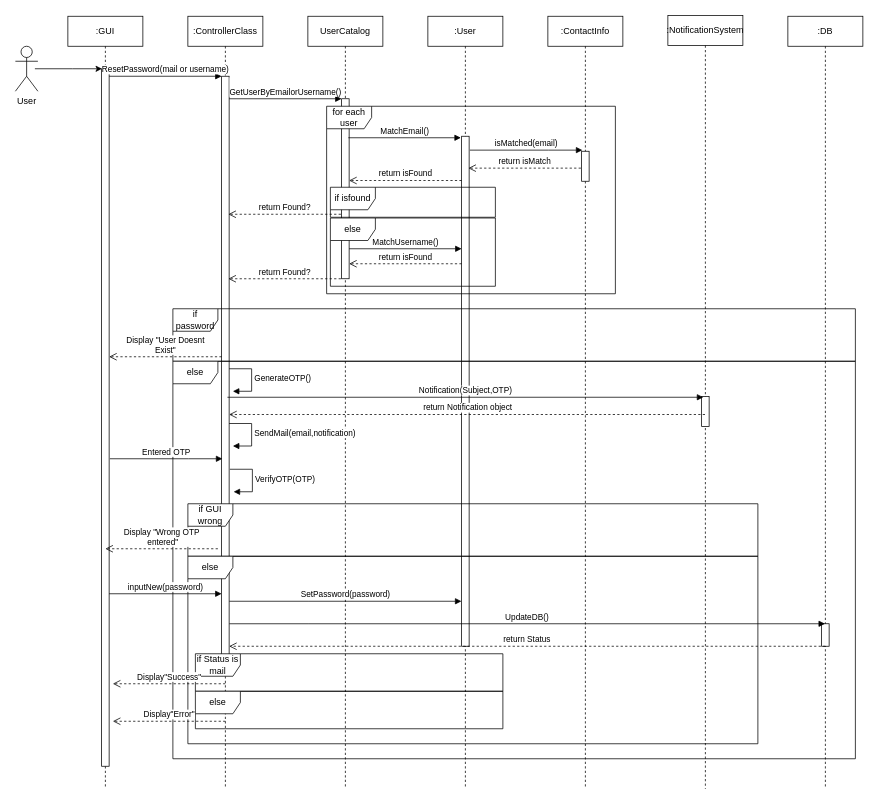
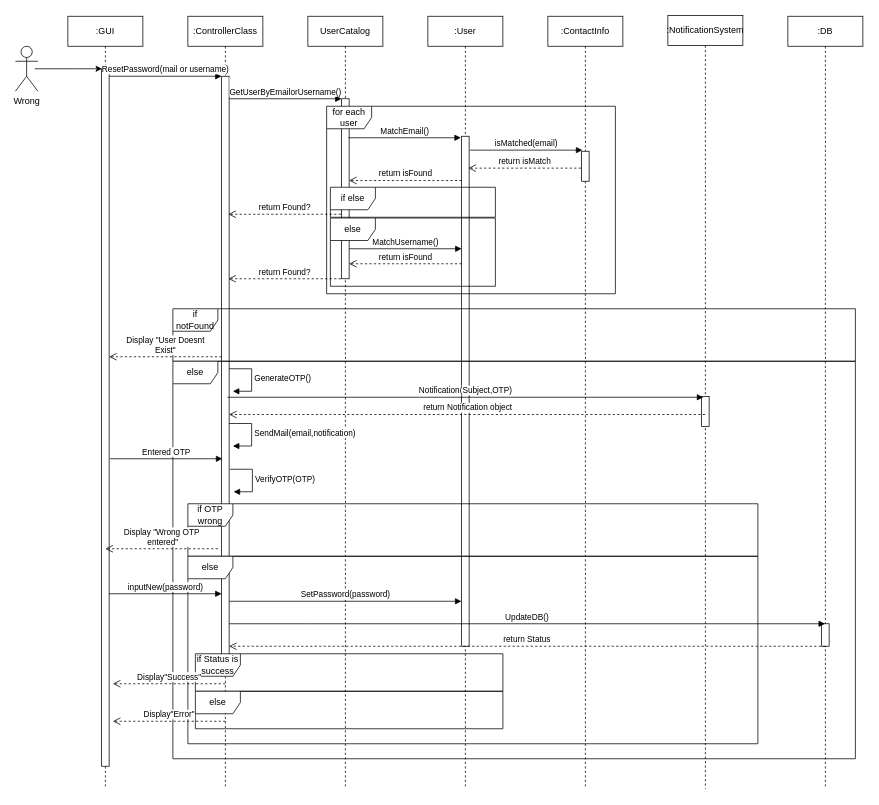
(27, 102) -> (27, 102)
(353, 198) -> (353, 198)
(195, 320) -> (195, 320)
(210, 515) -> (210, 515)
(218, 665) -> (218, 665)
